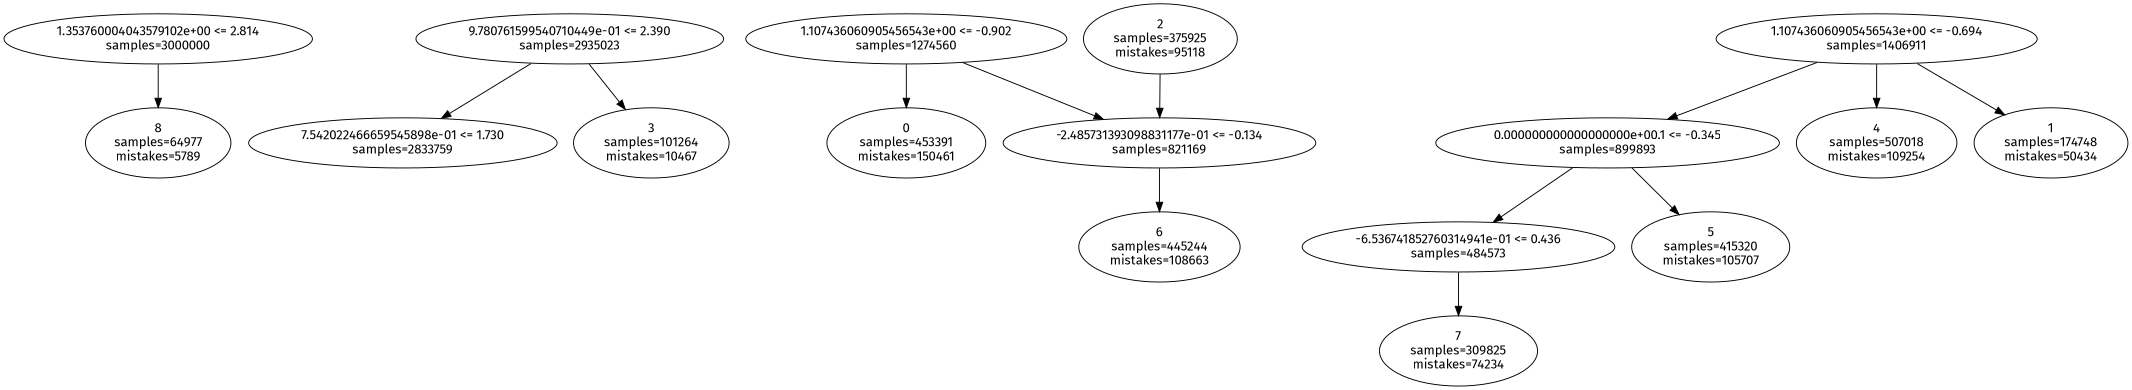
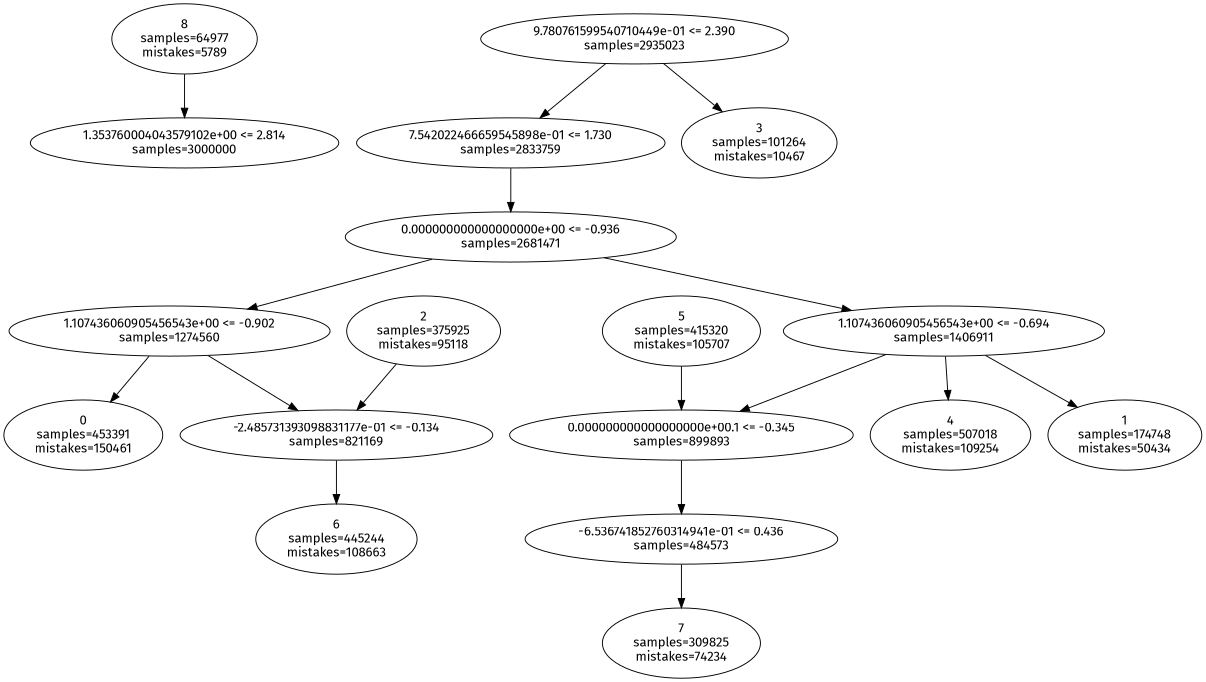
(158, 81) -> (185, 91)
(1652, 188) -> (681, 383)
none -> (511, 237)
